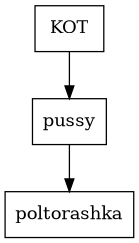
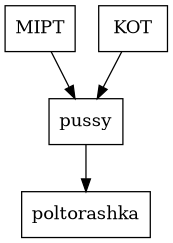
none -> (40, 29)
